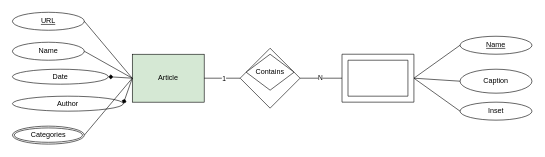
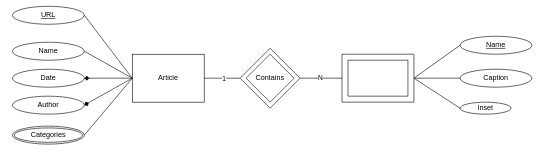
(48, 21) -> (48, 15)
(270, 72) -> (270, 78)
(60, 77) -> (48, 78)
(168, 78) -> (168, 78)
(497, 81) -> (497, 78)
(68, 104) -> (48, 105)
(497, 111) -> (486, 108)
